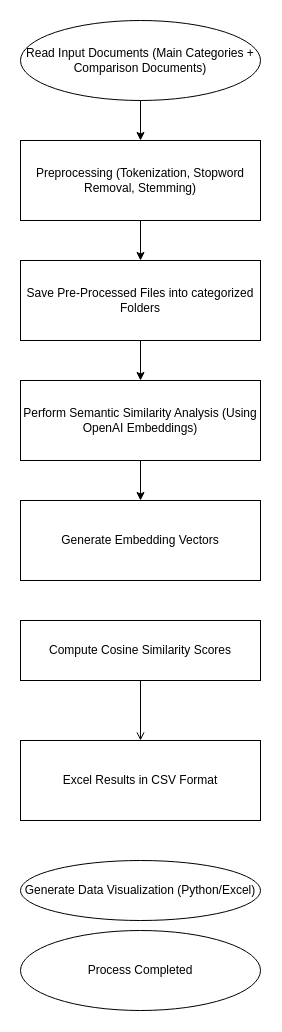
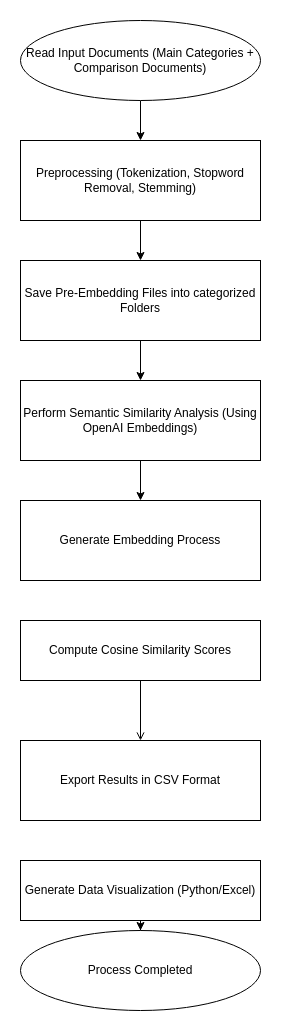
(141, 301) -> (141, 301)
(141, 541) -> (141, 541)
(141, 781) -> (141, 781)
(141, 891) -> (141, 891)
none -> (141, 926)
